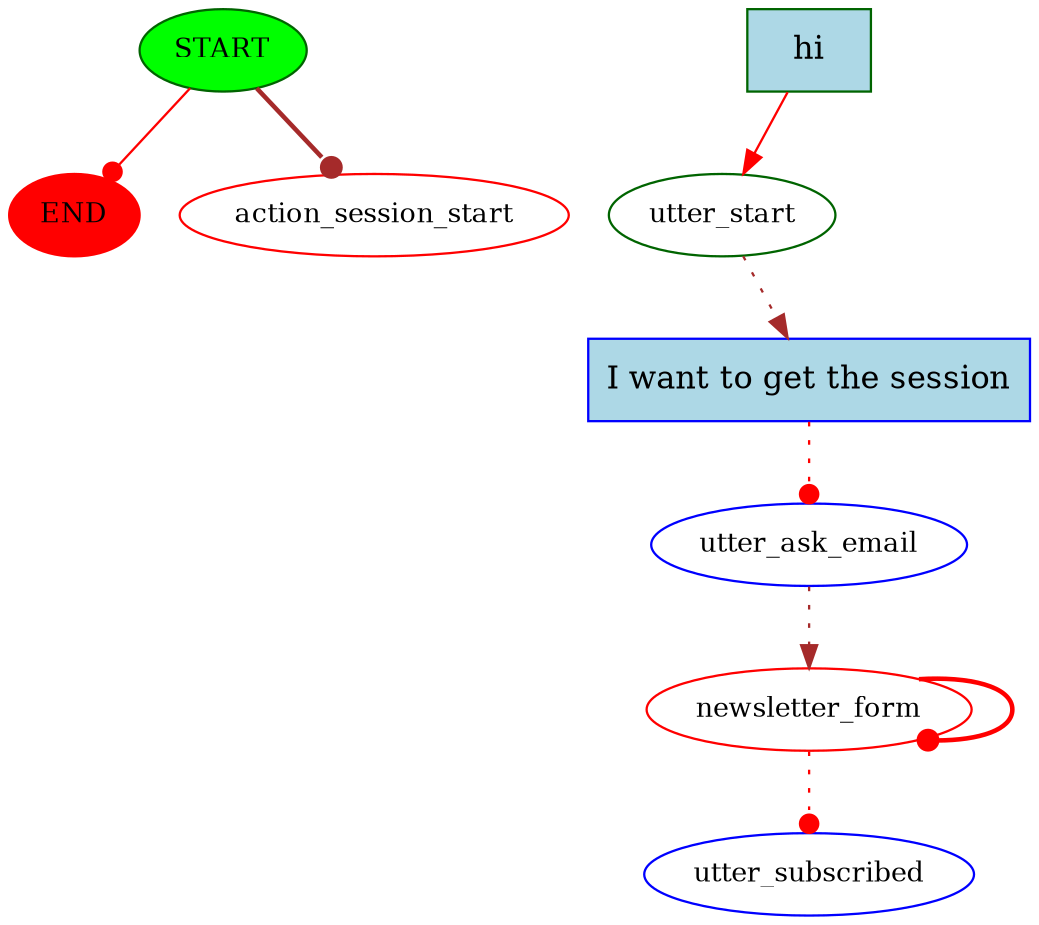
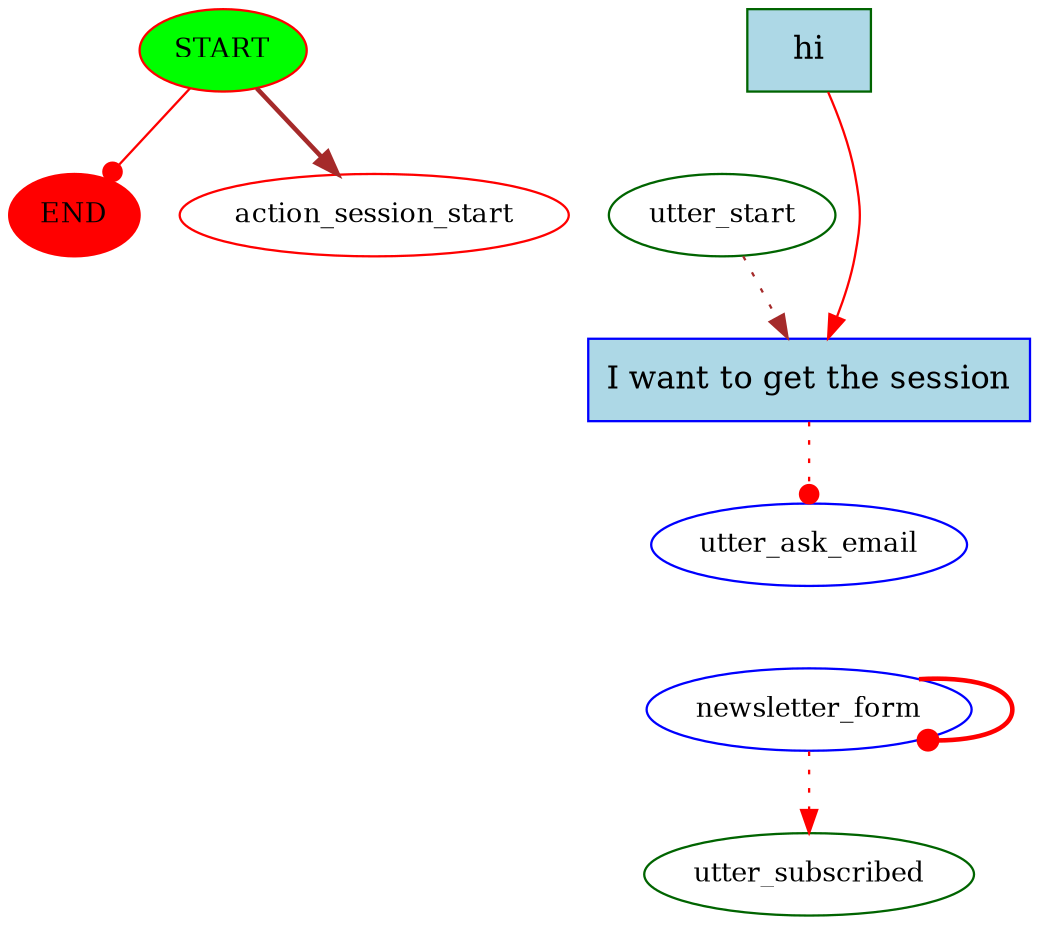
(223, 50) -> (223, 50)
(289, 123) -> (289, 123)
(771, 123) -> (859, 203)
(809, 616) -> none
(809, 710) -> (809, 710)
(809, 781) -> (809, 781)
(809, 874) -> (809, 874)
